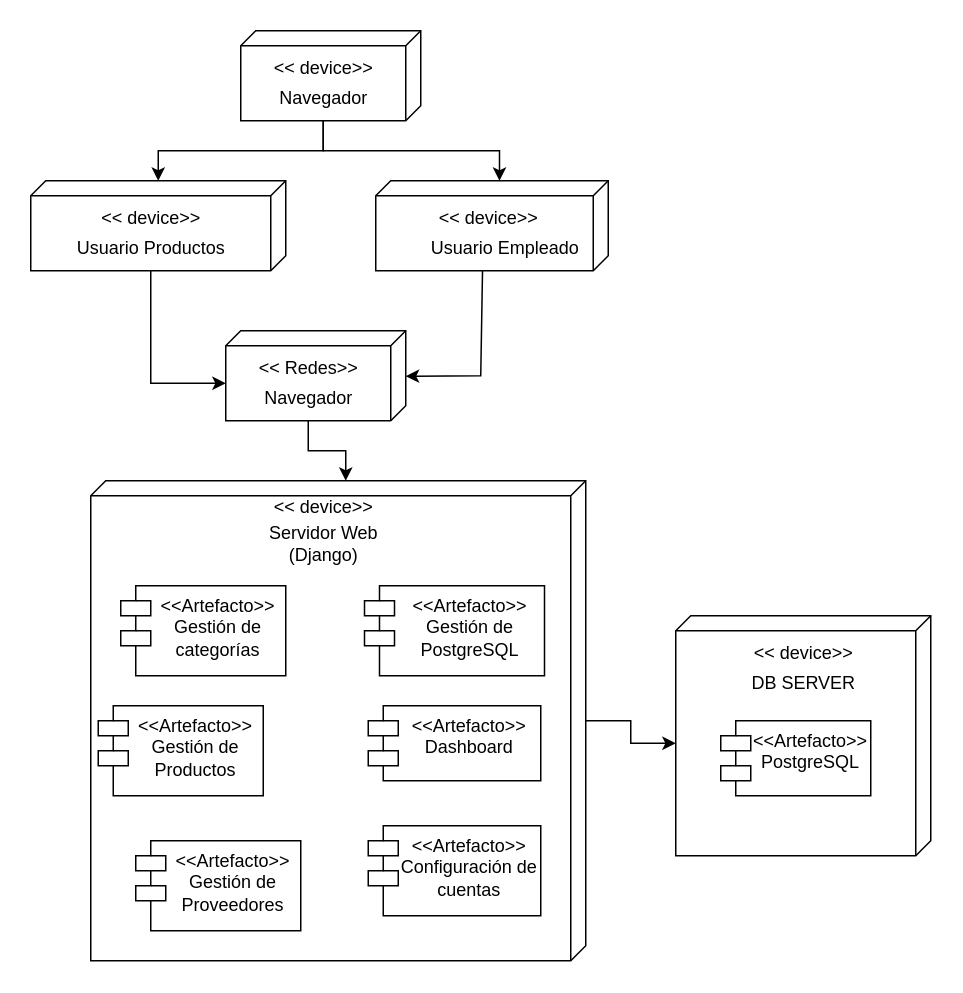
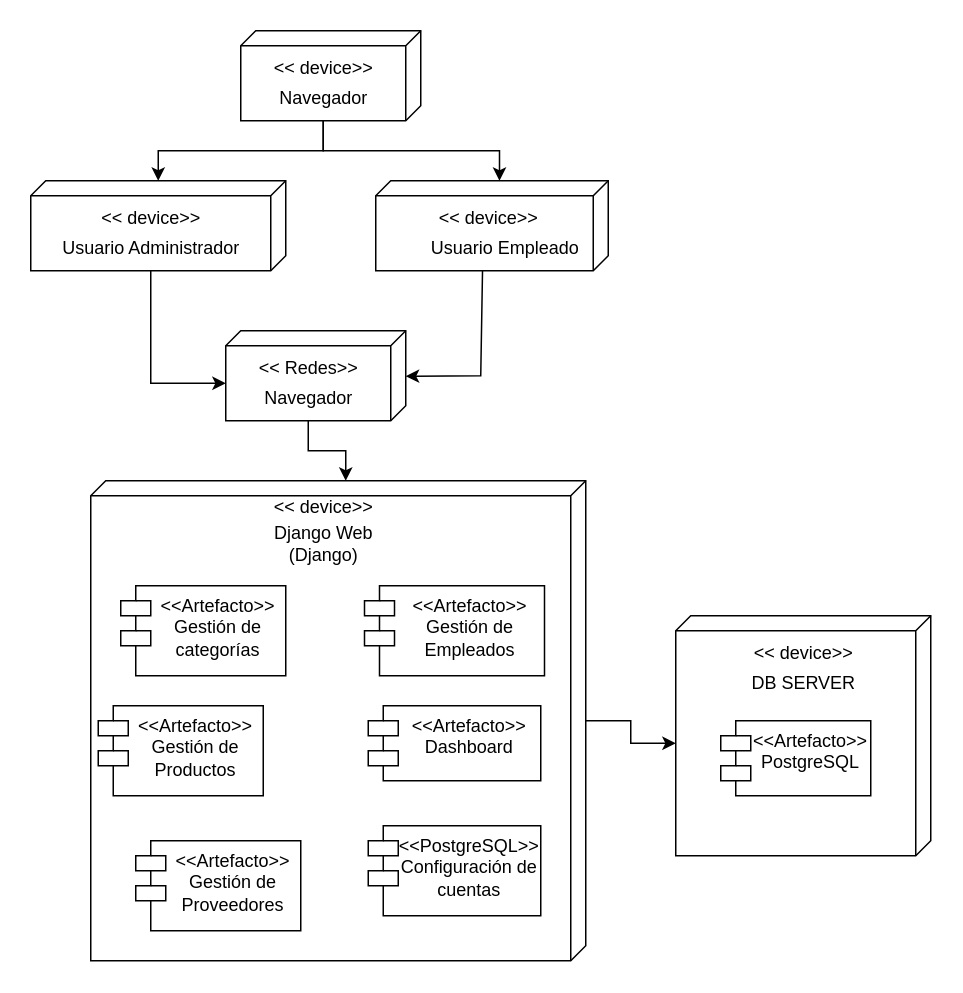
(152, 248) -> (152, 248)
(324, 533) -> (324, 533)
(470, 629) -> (470, 629)
(470, 869) -> (470, 879)
